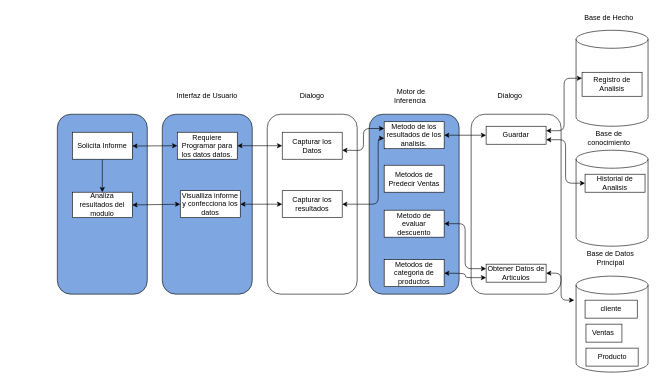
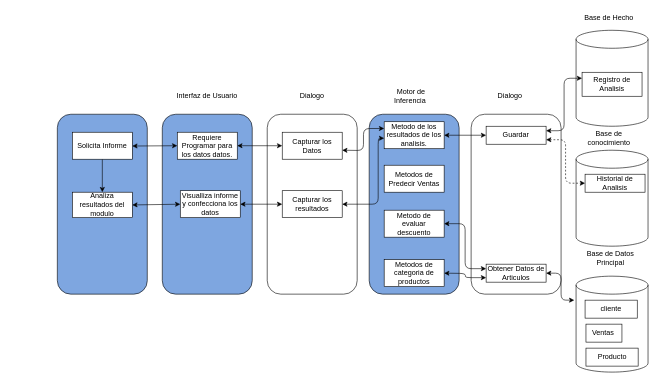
(566, 161) -> (566, 161)
